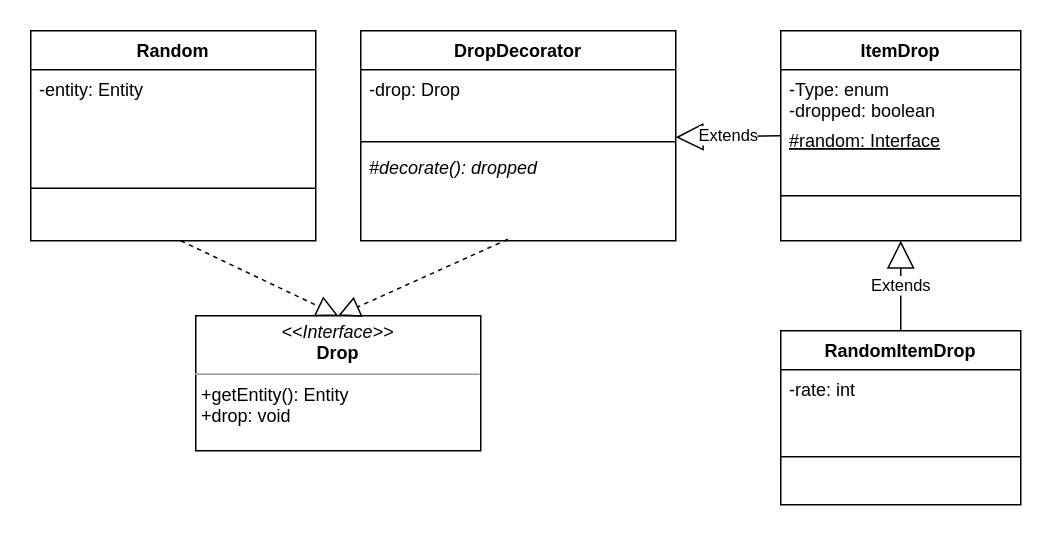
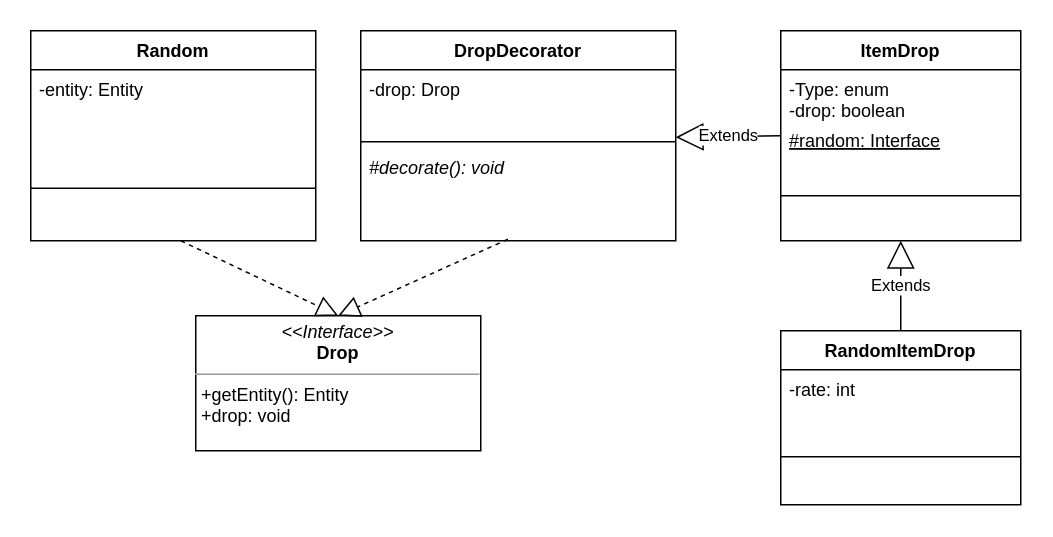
(840, 90) -> (840, 90)
(465, 168) -> (448, 168)
